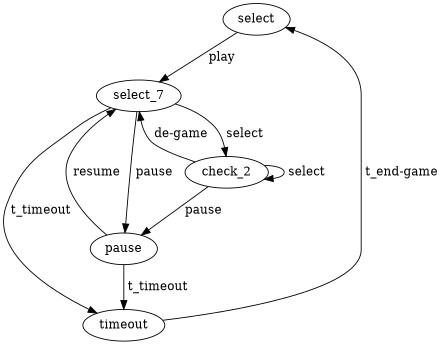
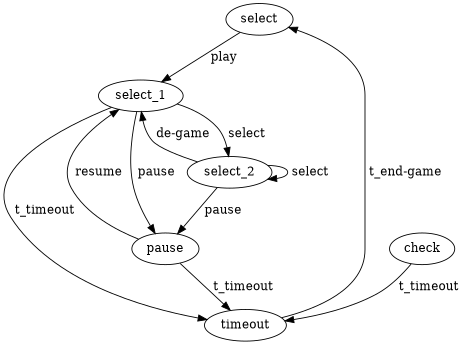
(139, 96) -> (141, 96)
(227, 172) -> (230, 172)
none -> (422, 249)
